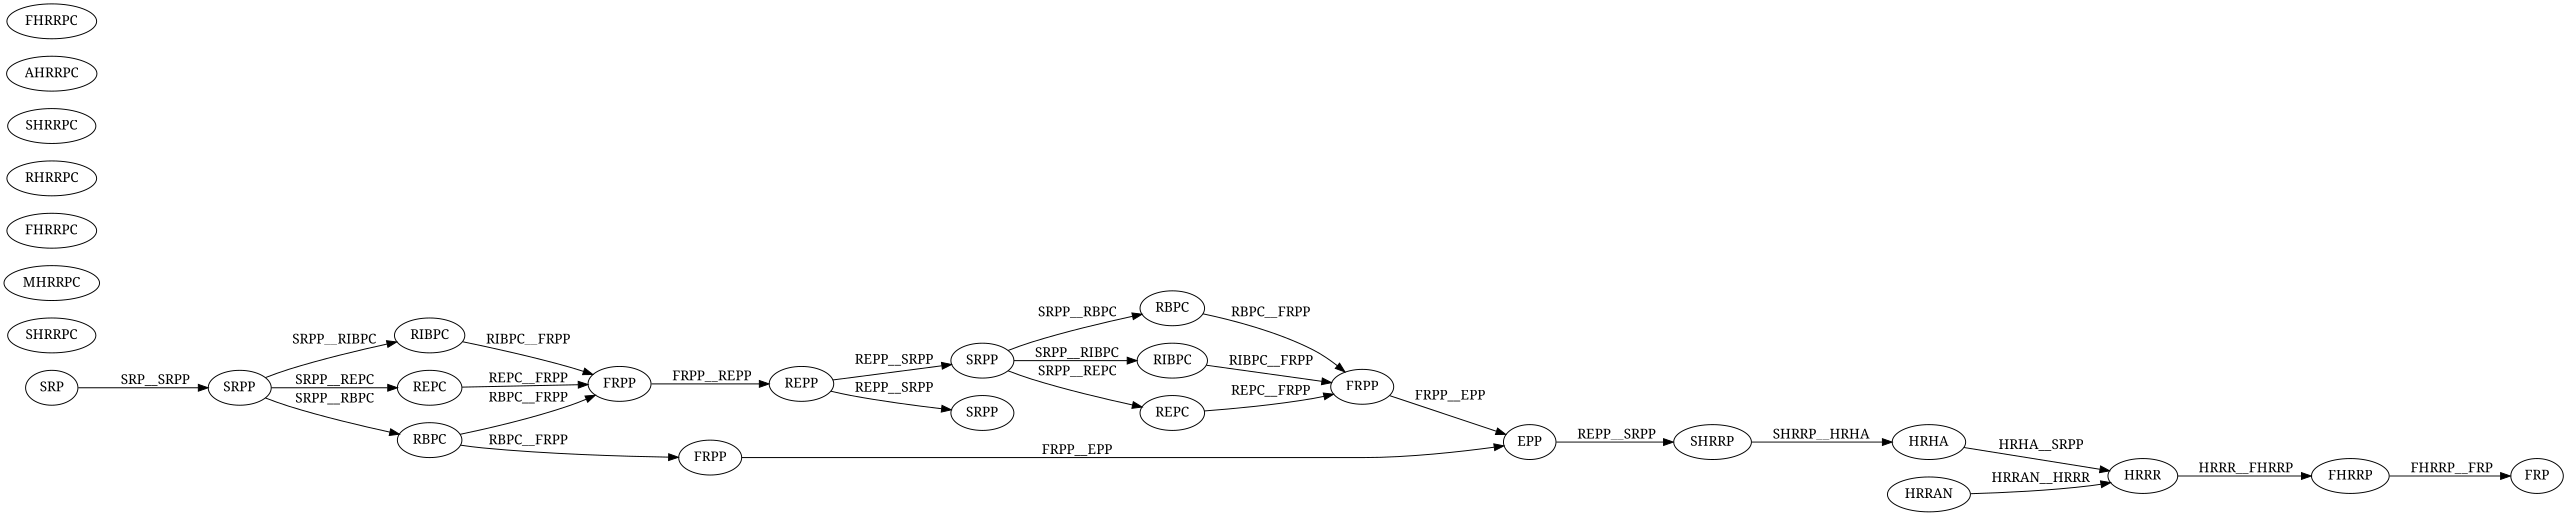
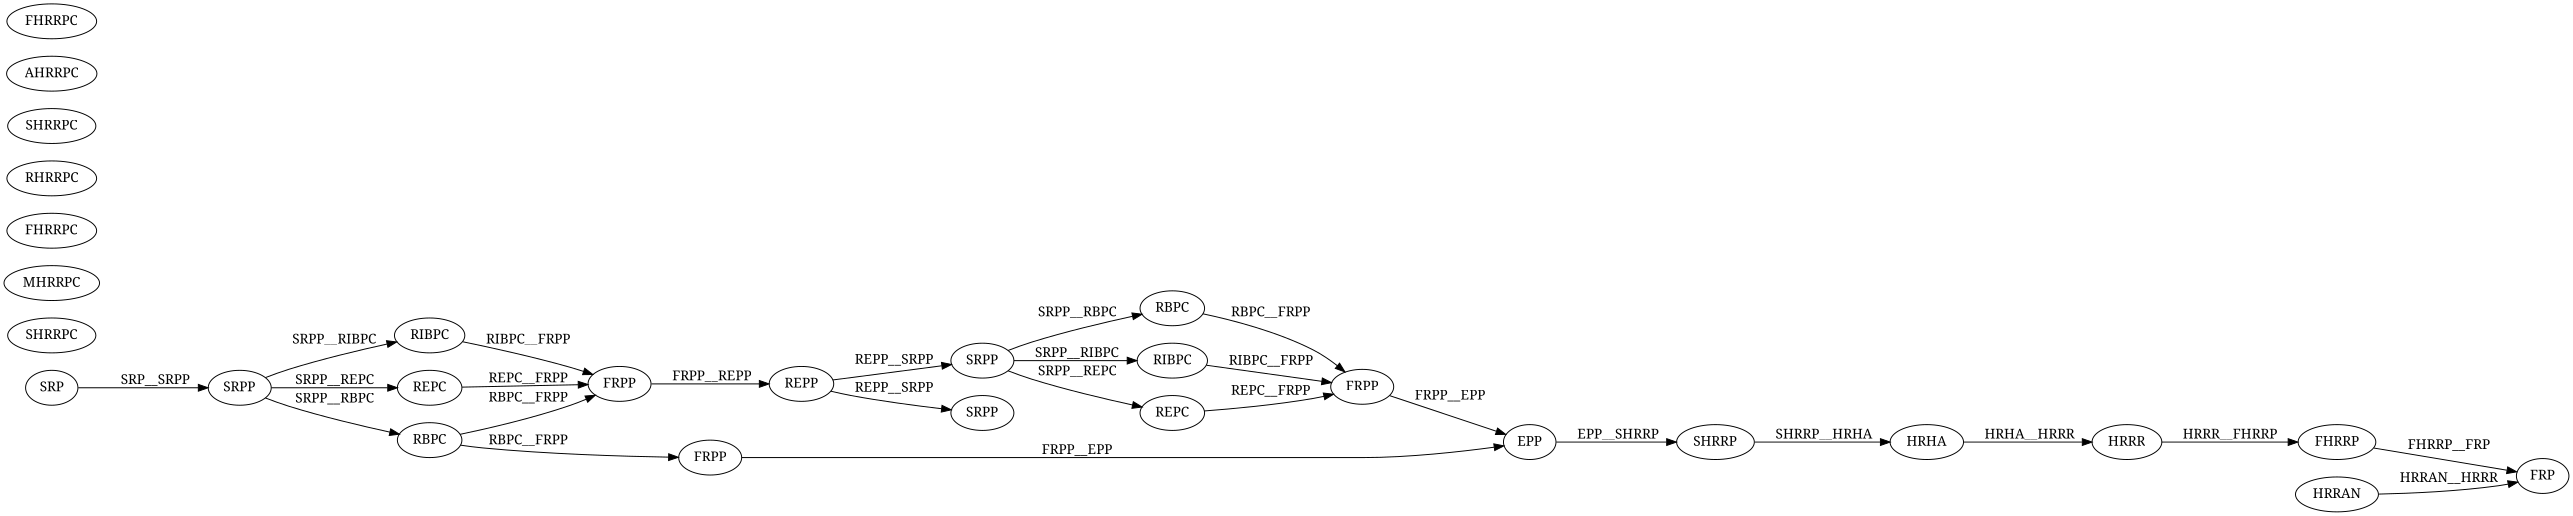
(1615, 435) -> (1616, 435)
(2039, 445) -> (2028, 435)
(2036, 491) -> (2444, 491)
